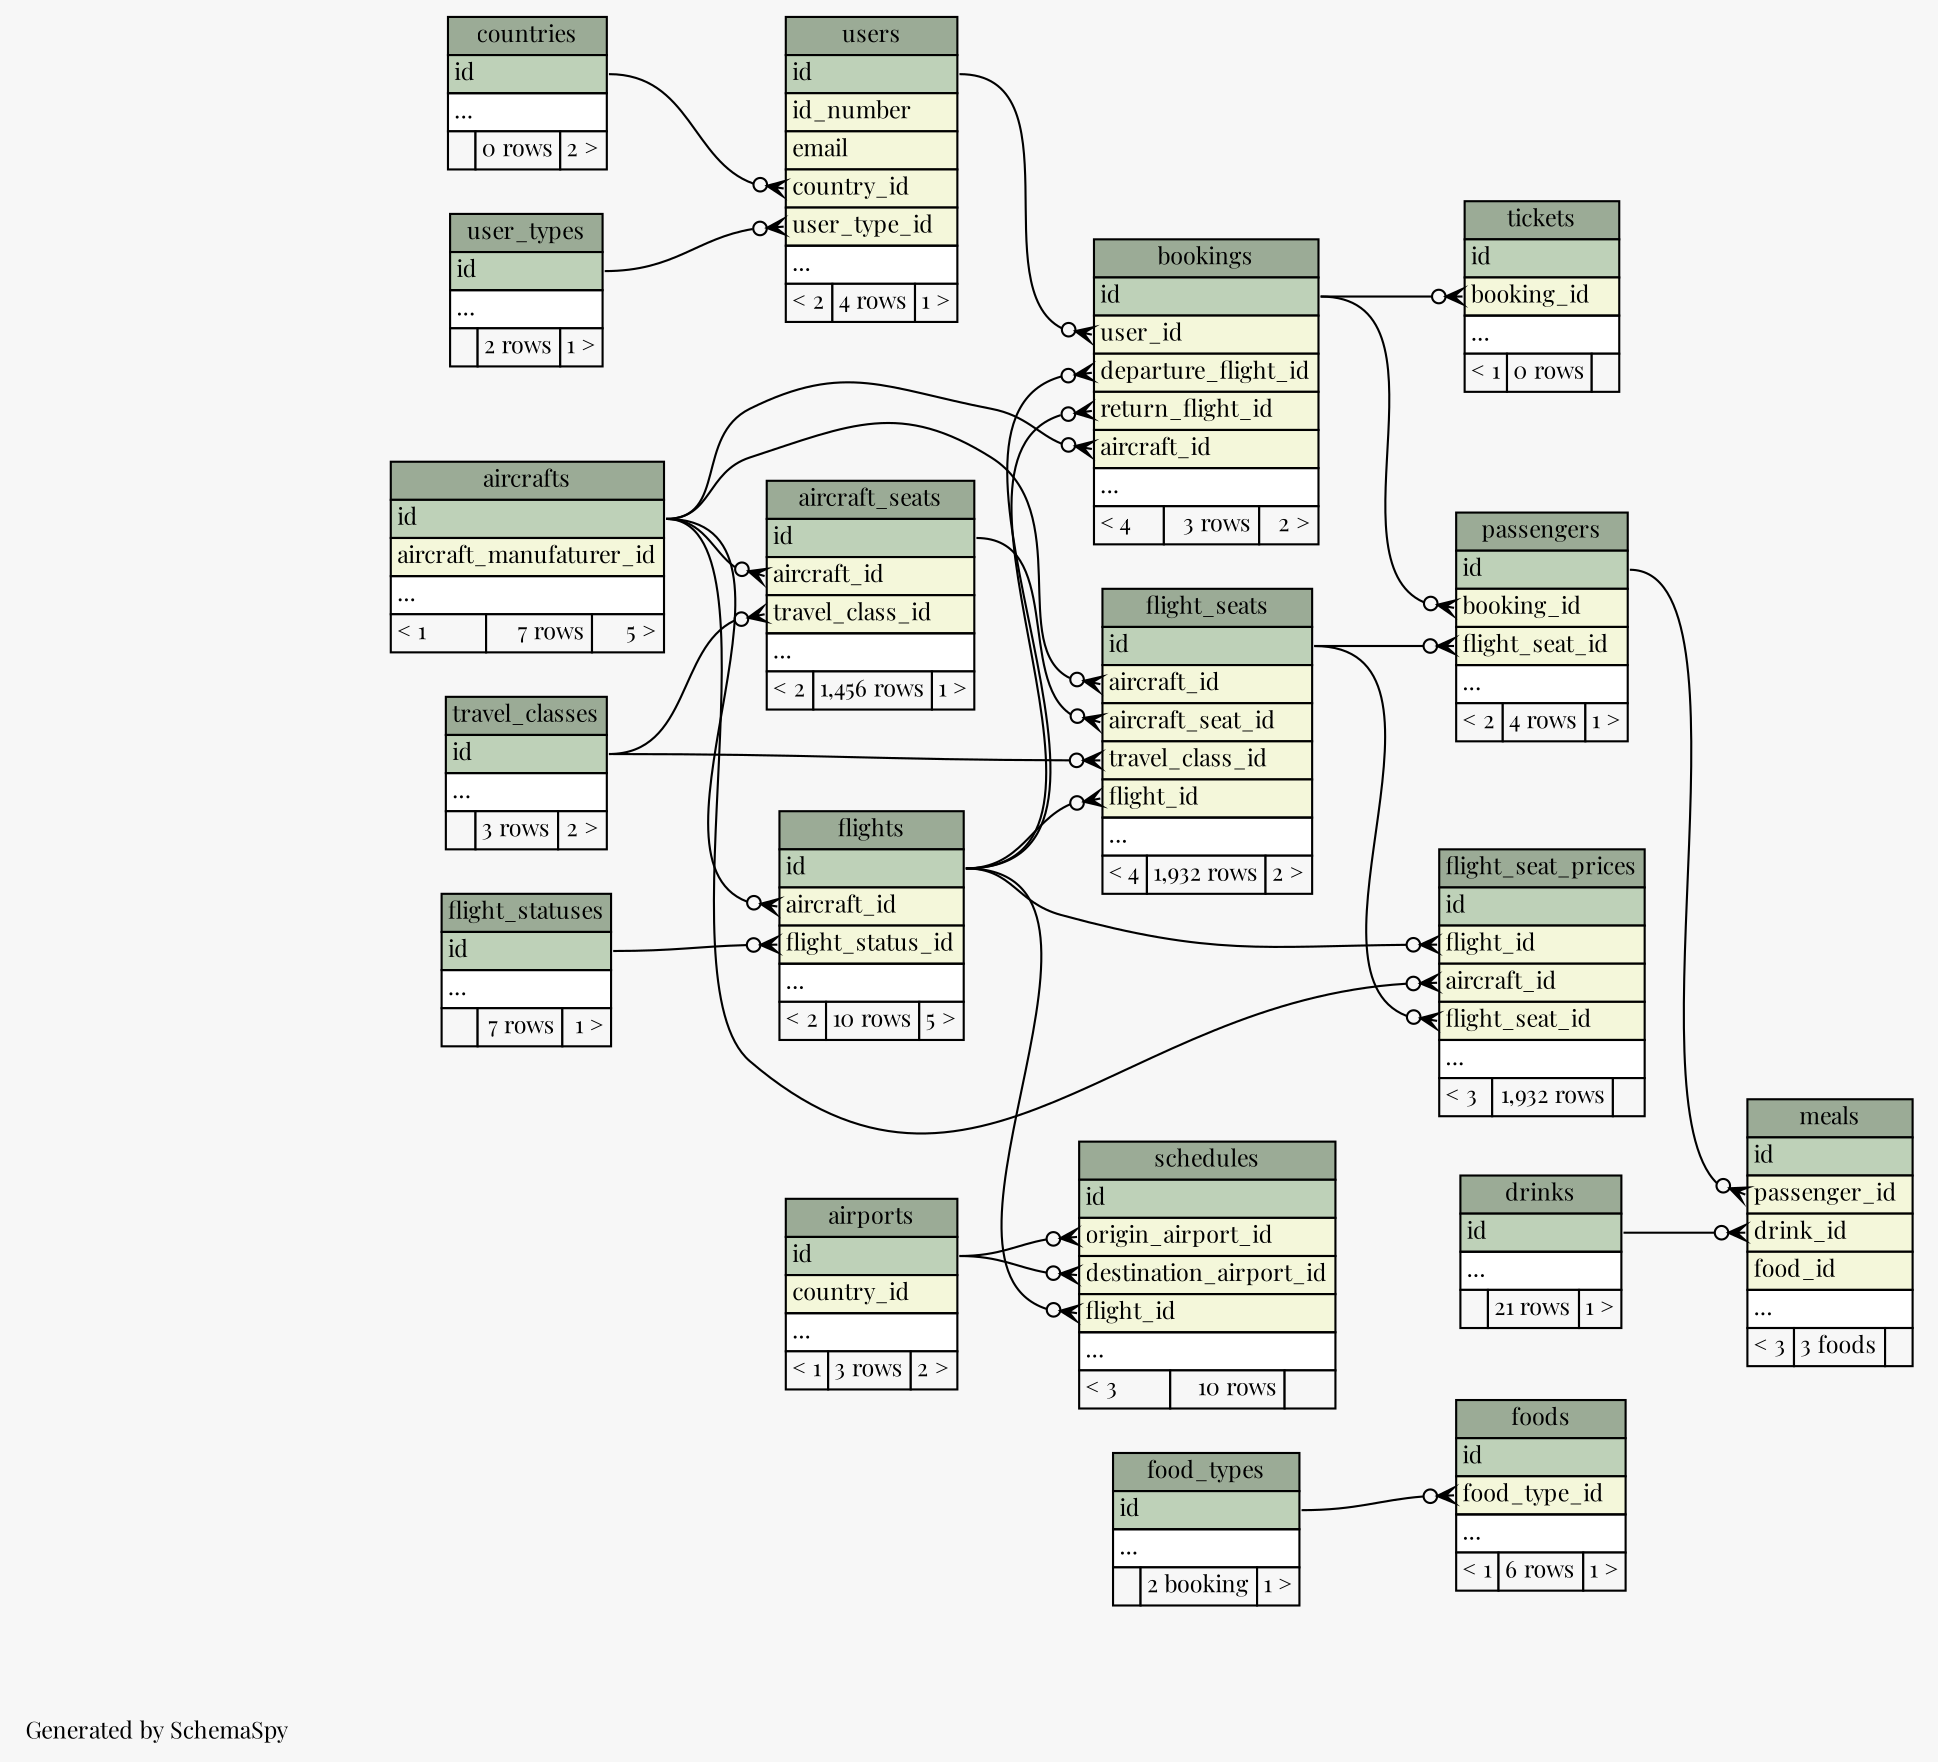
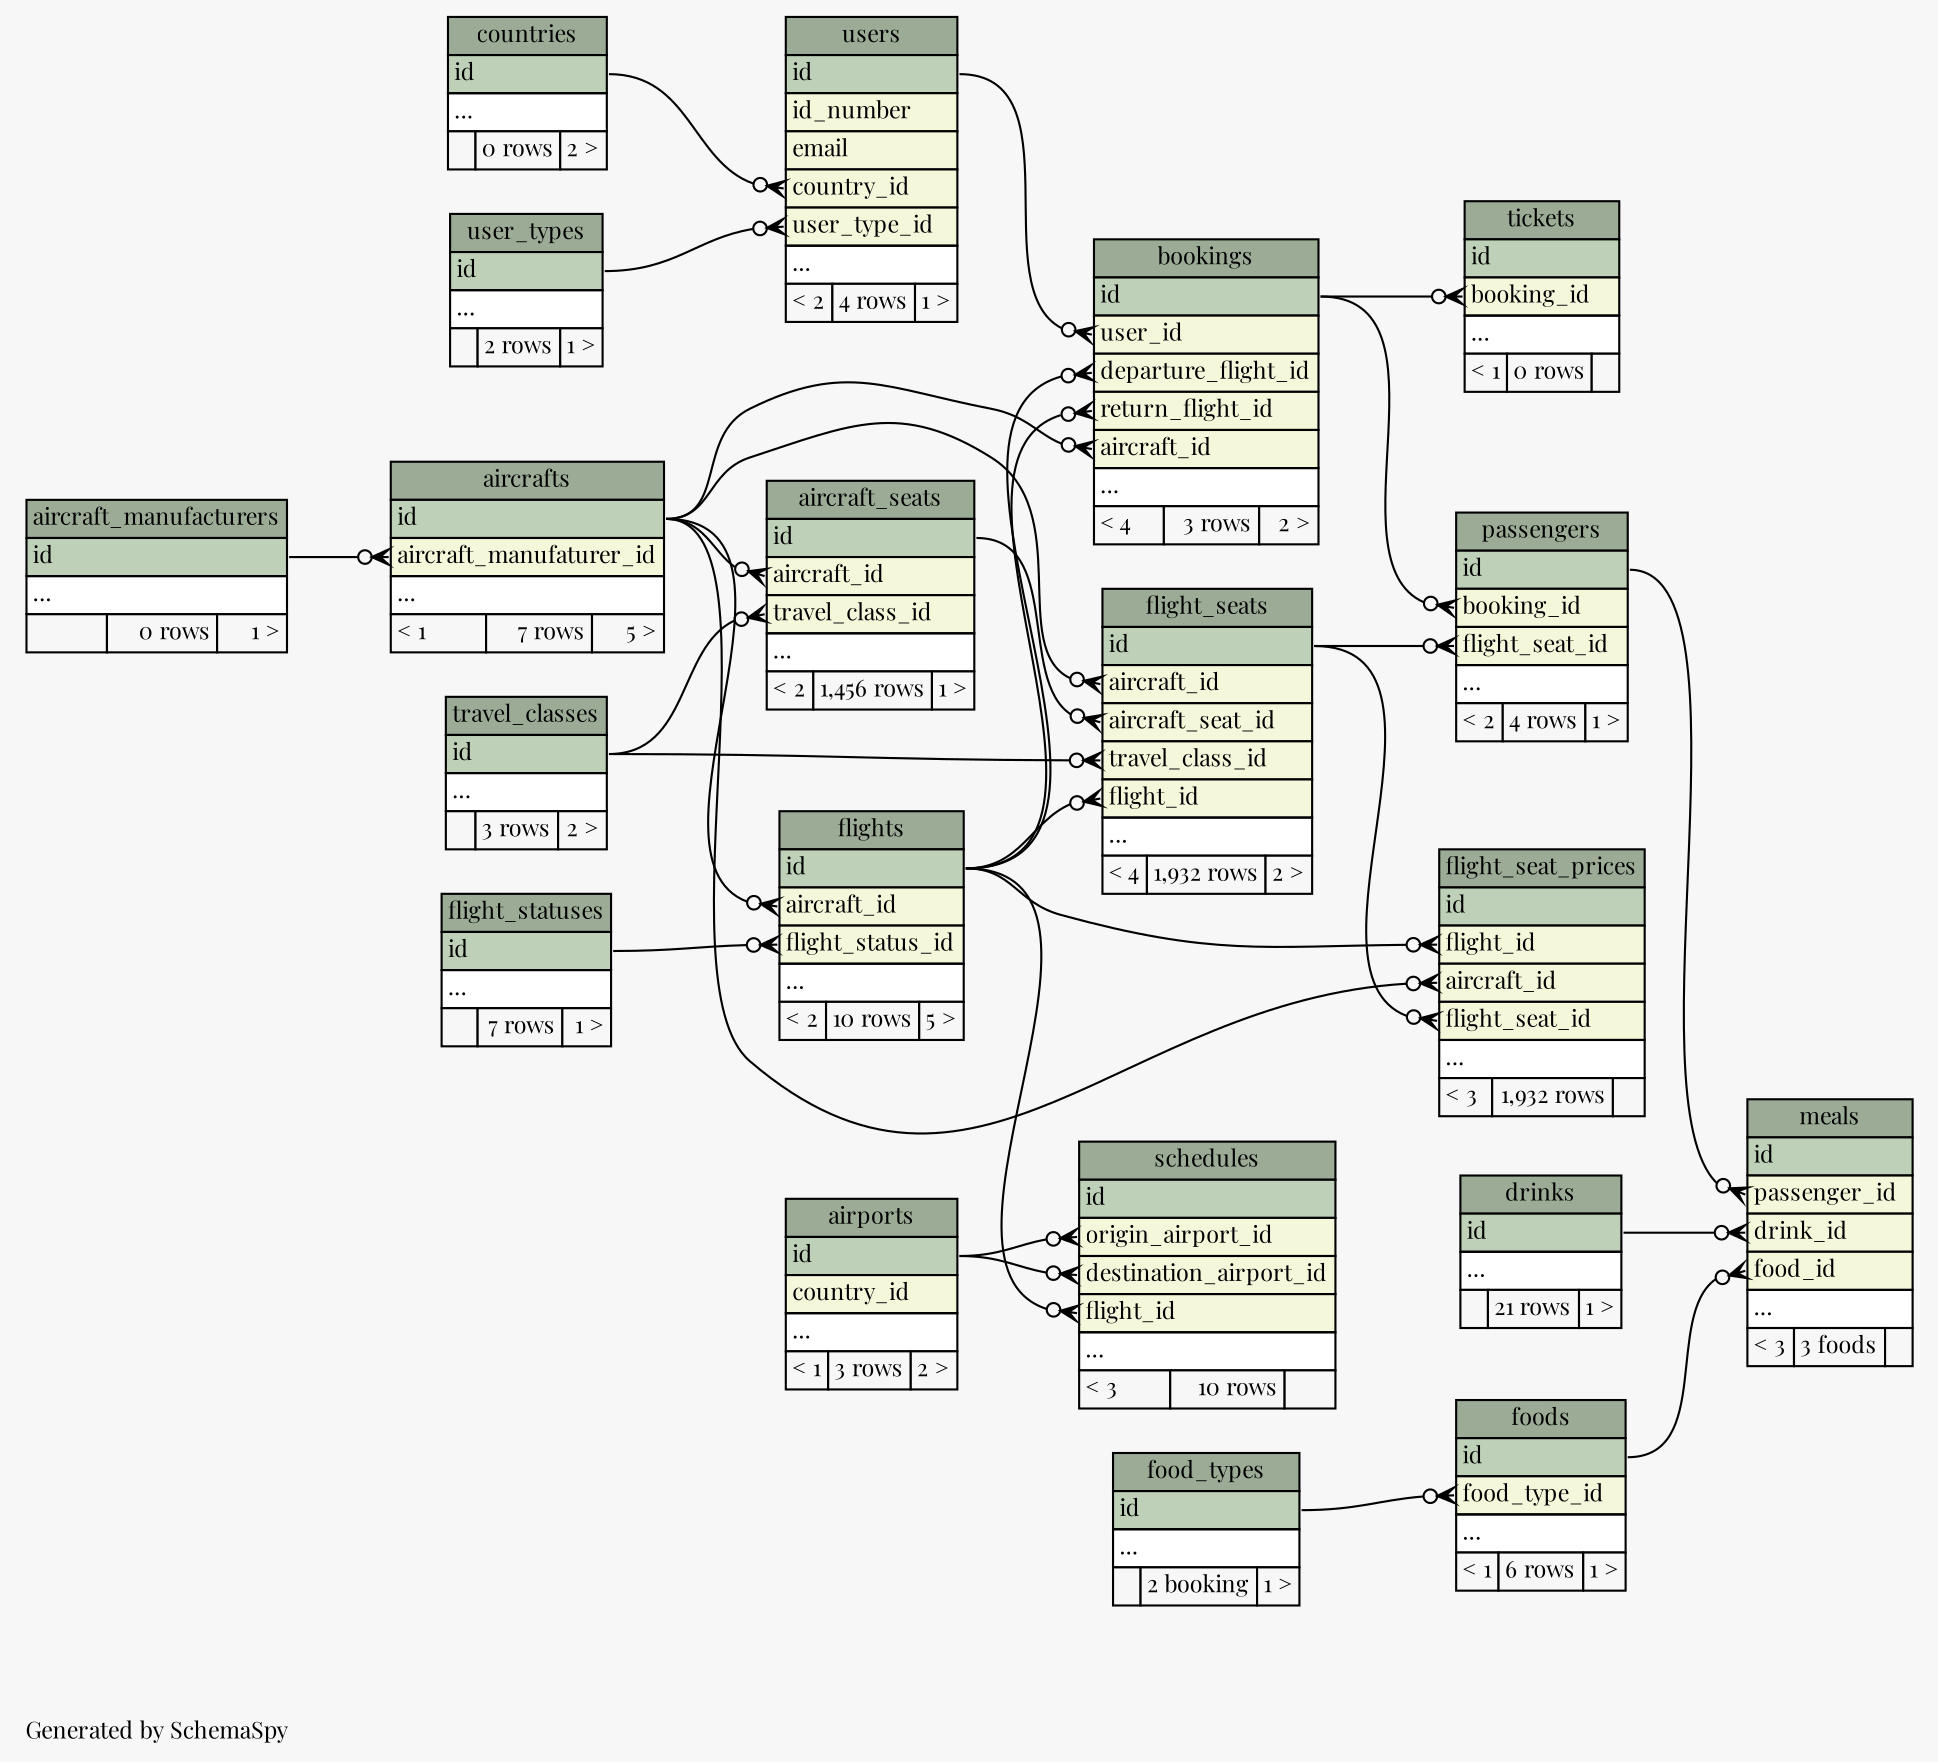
none -> (156, 576)
none -> (1685, 1380)
